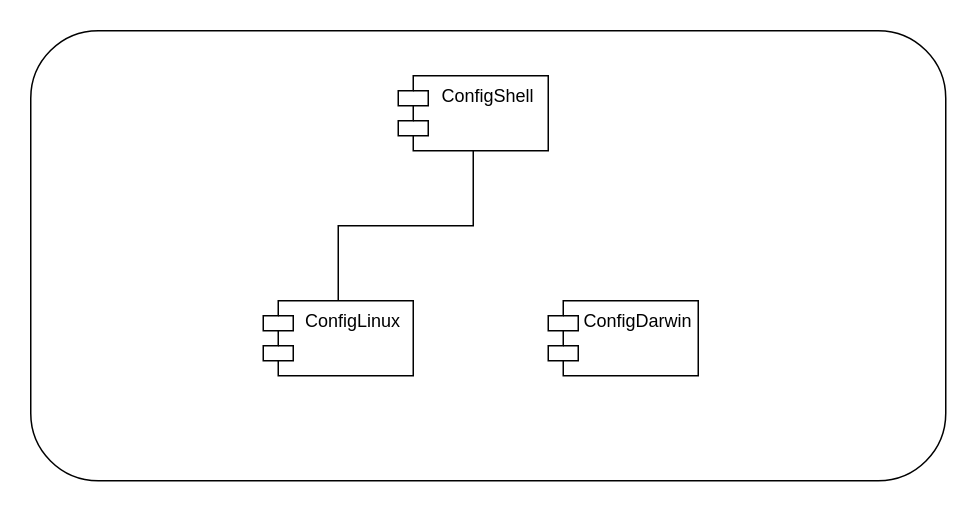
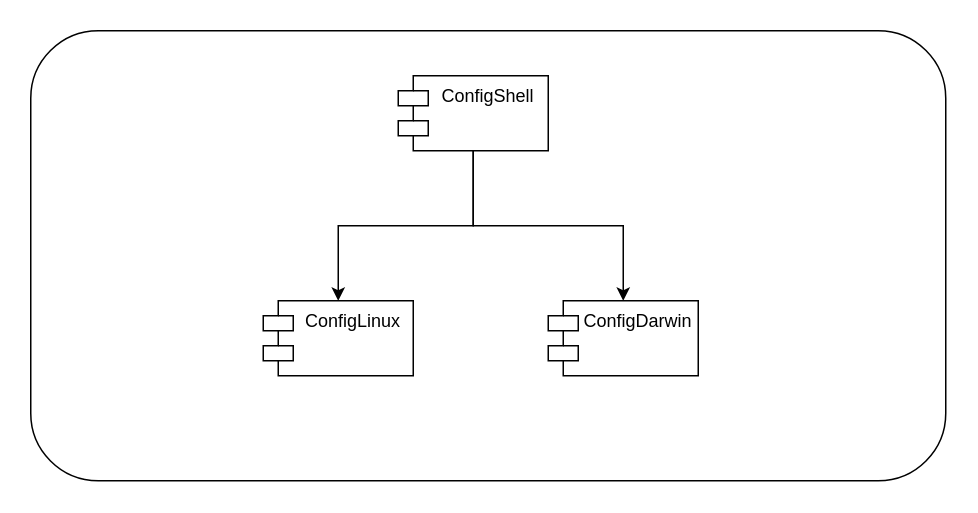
none -> (581, 226)
(338, 293) -> (338, 289)
